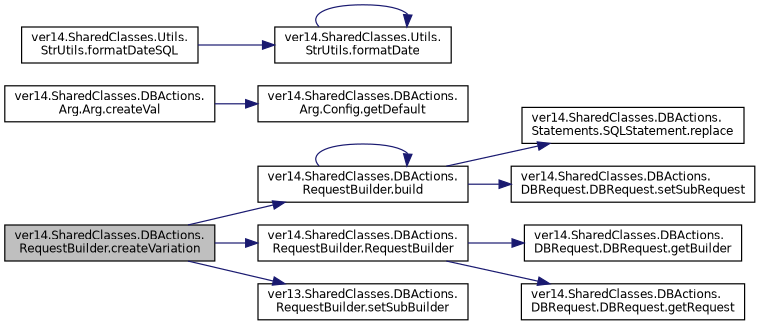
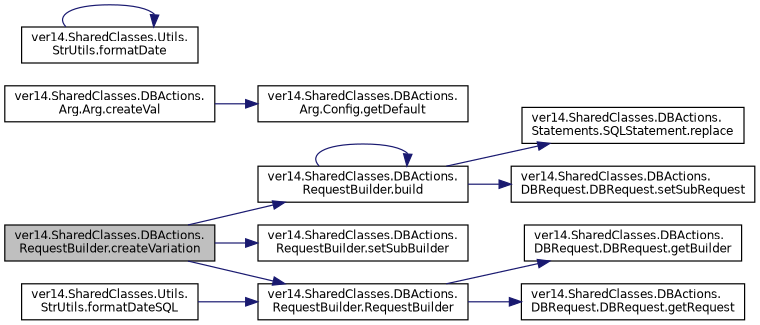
(230, 45) -> (222, 302)
(363, 302) -> (363, 243)
